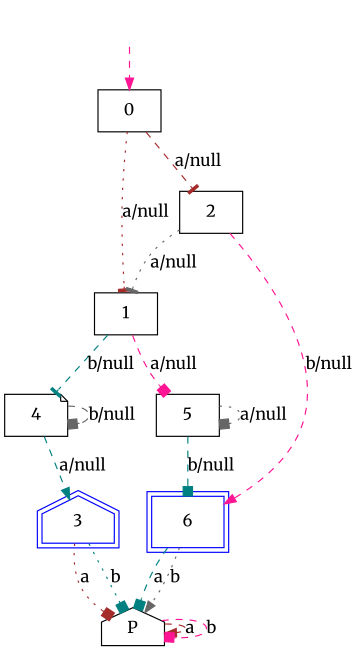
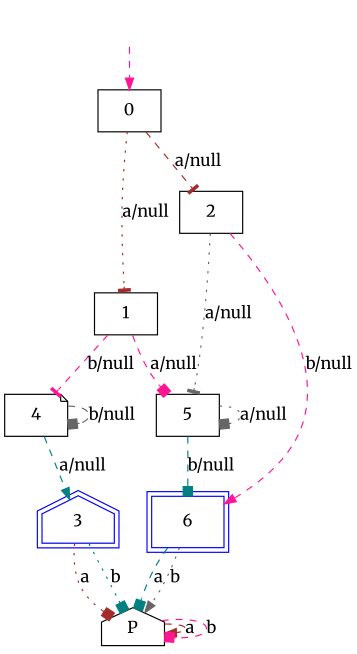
(151, 254) -> (205, 311)
(83, 362) -> (83, 362)
